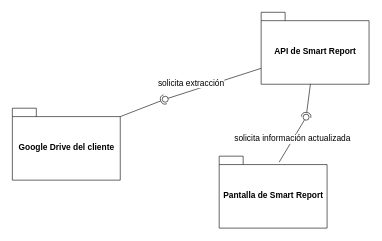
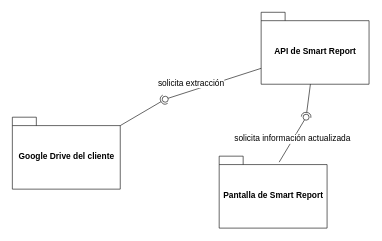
(66, 144) -> (66, 153)
